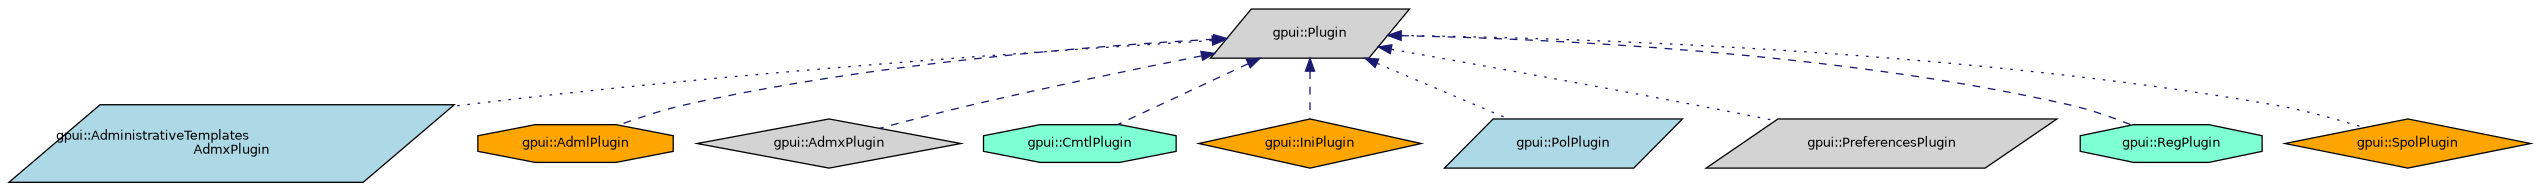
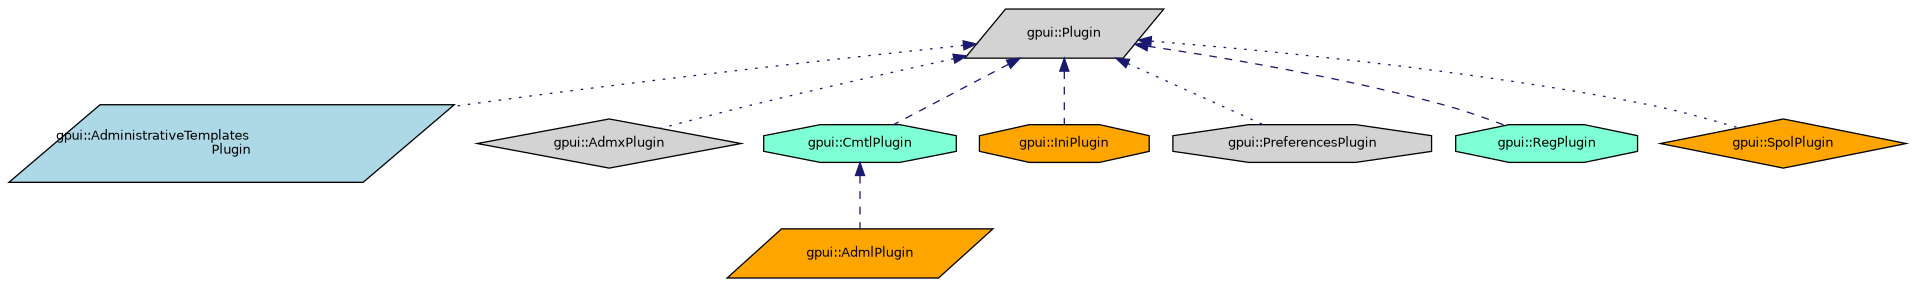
(854, 74) -> (860, 202)
(1040, 90) -> (807, 92)
(232, 144) -> (232, 144)
(576, 144) -> (860, 253)
(1310, 144) -> (1064, 144)
(1563, 144) -> none
(1882, 144) -> (1302, 144)
